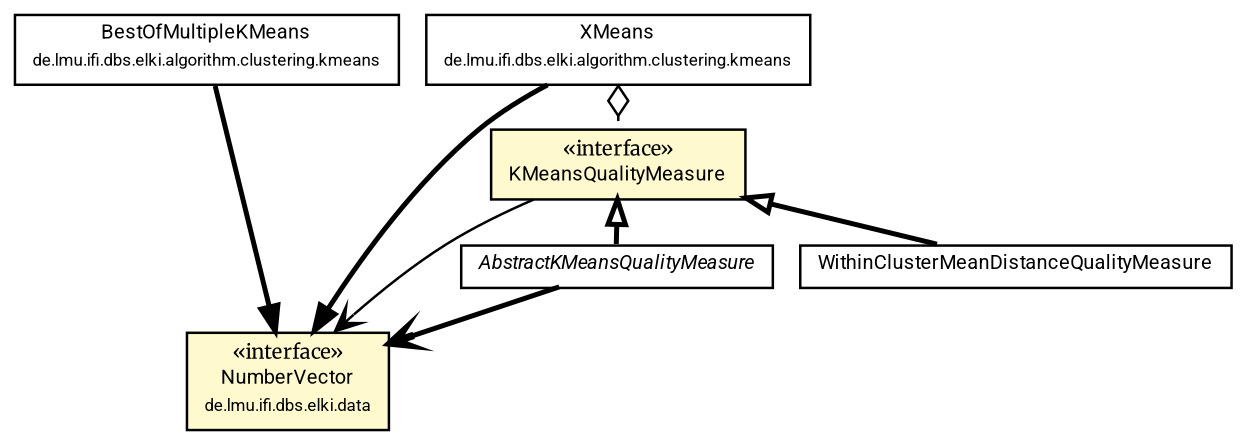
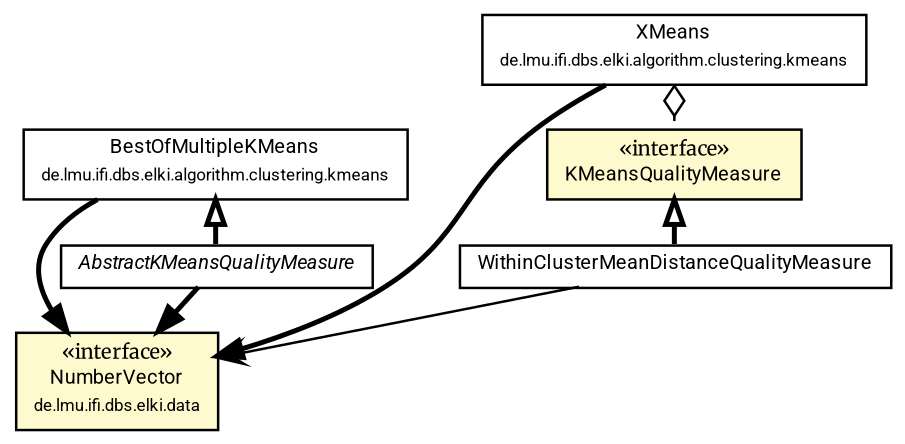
(617, 234) -> (216, 234)
(439, 249) -> (411, 320)
(485, 312) -> (187, 300)
